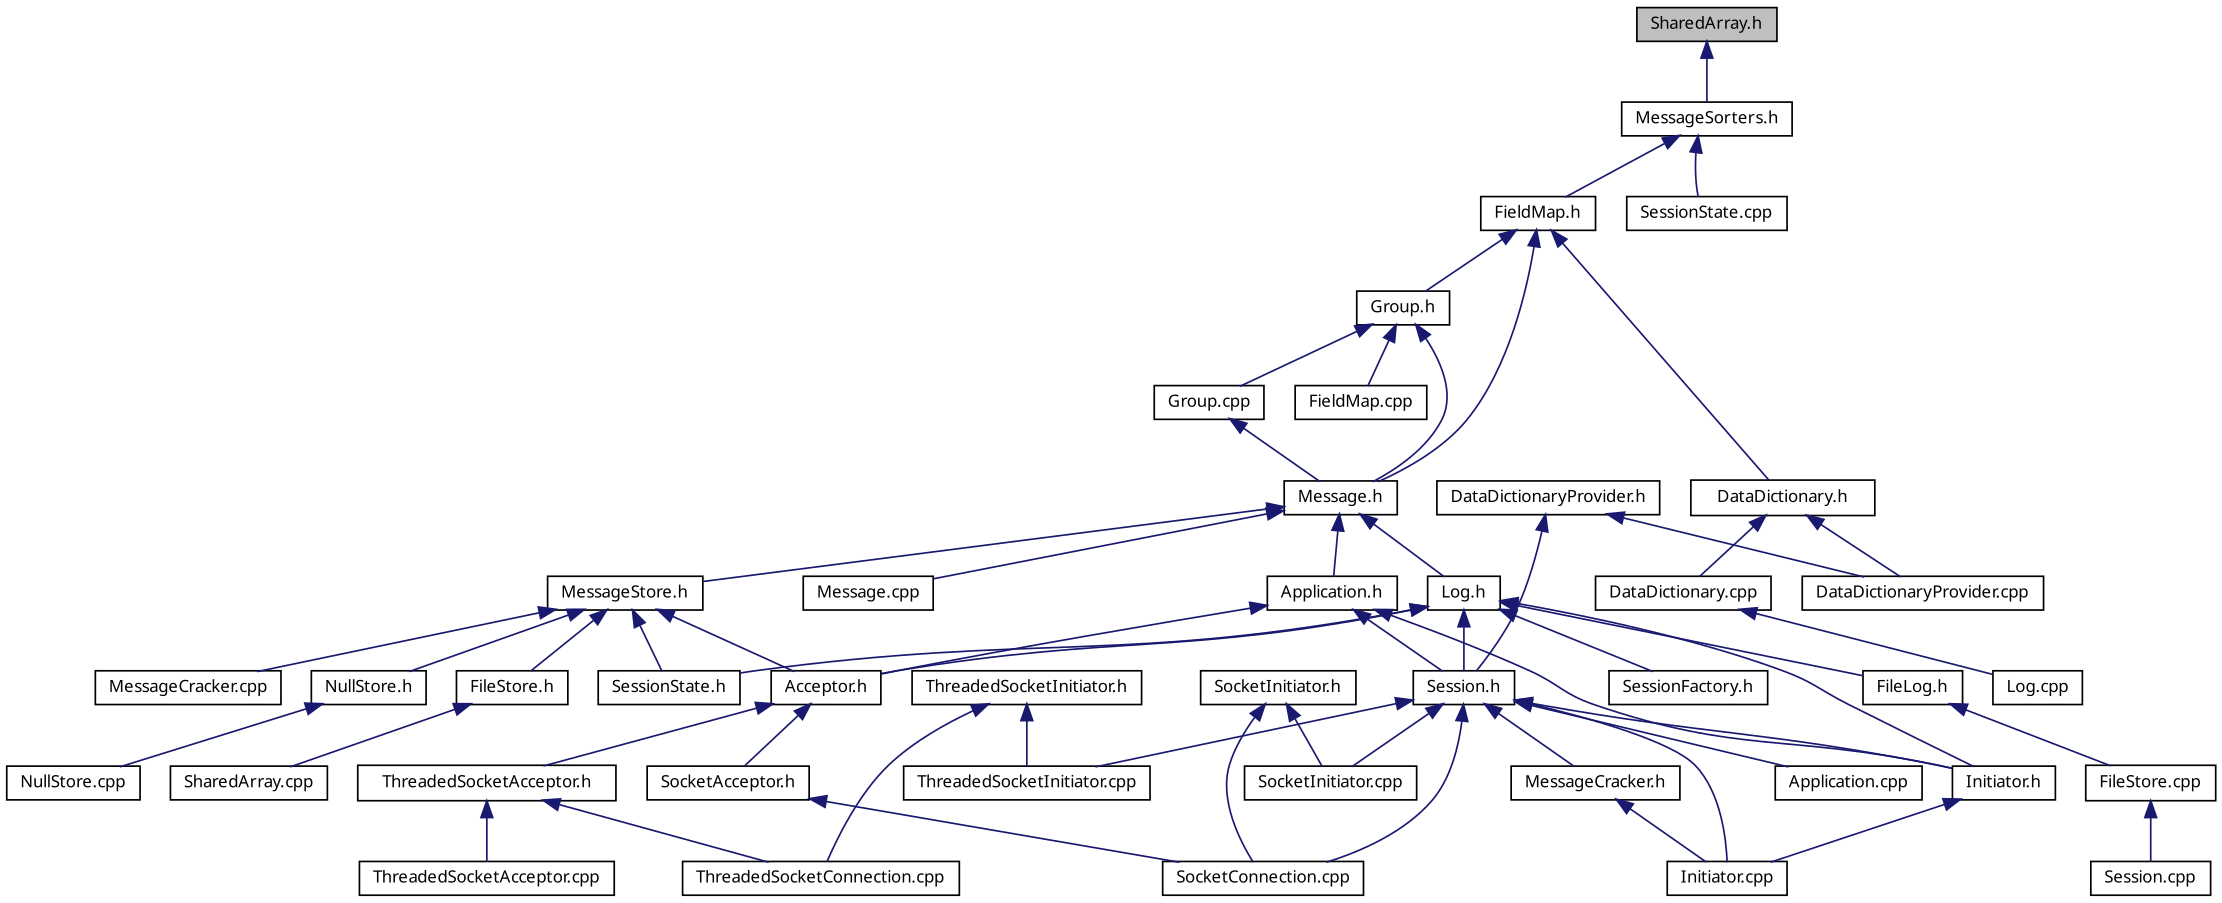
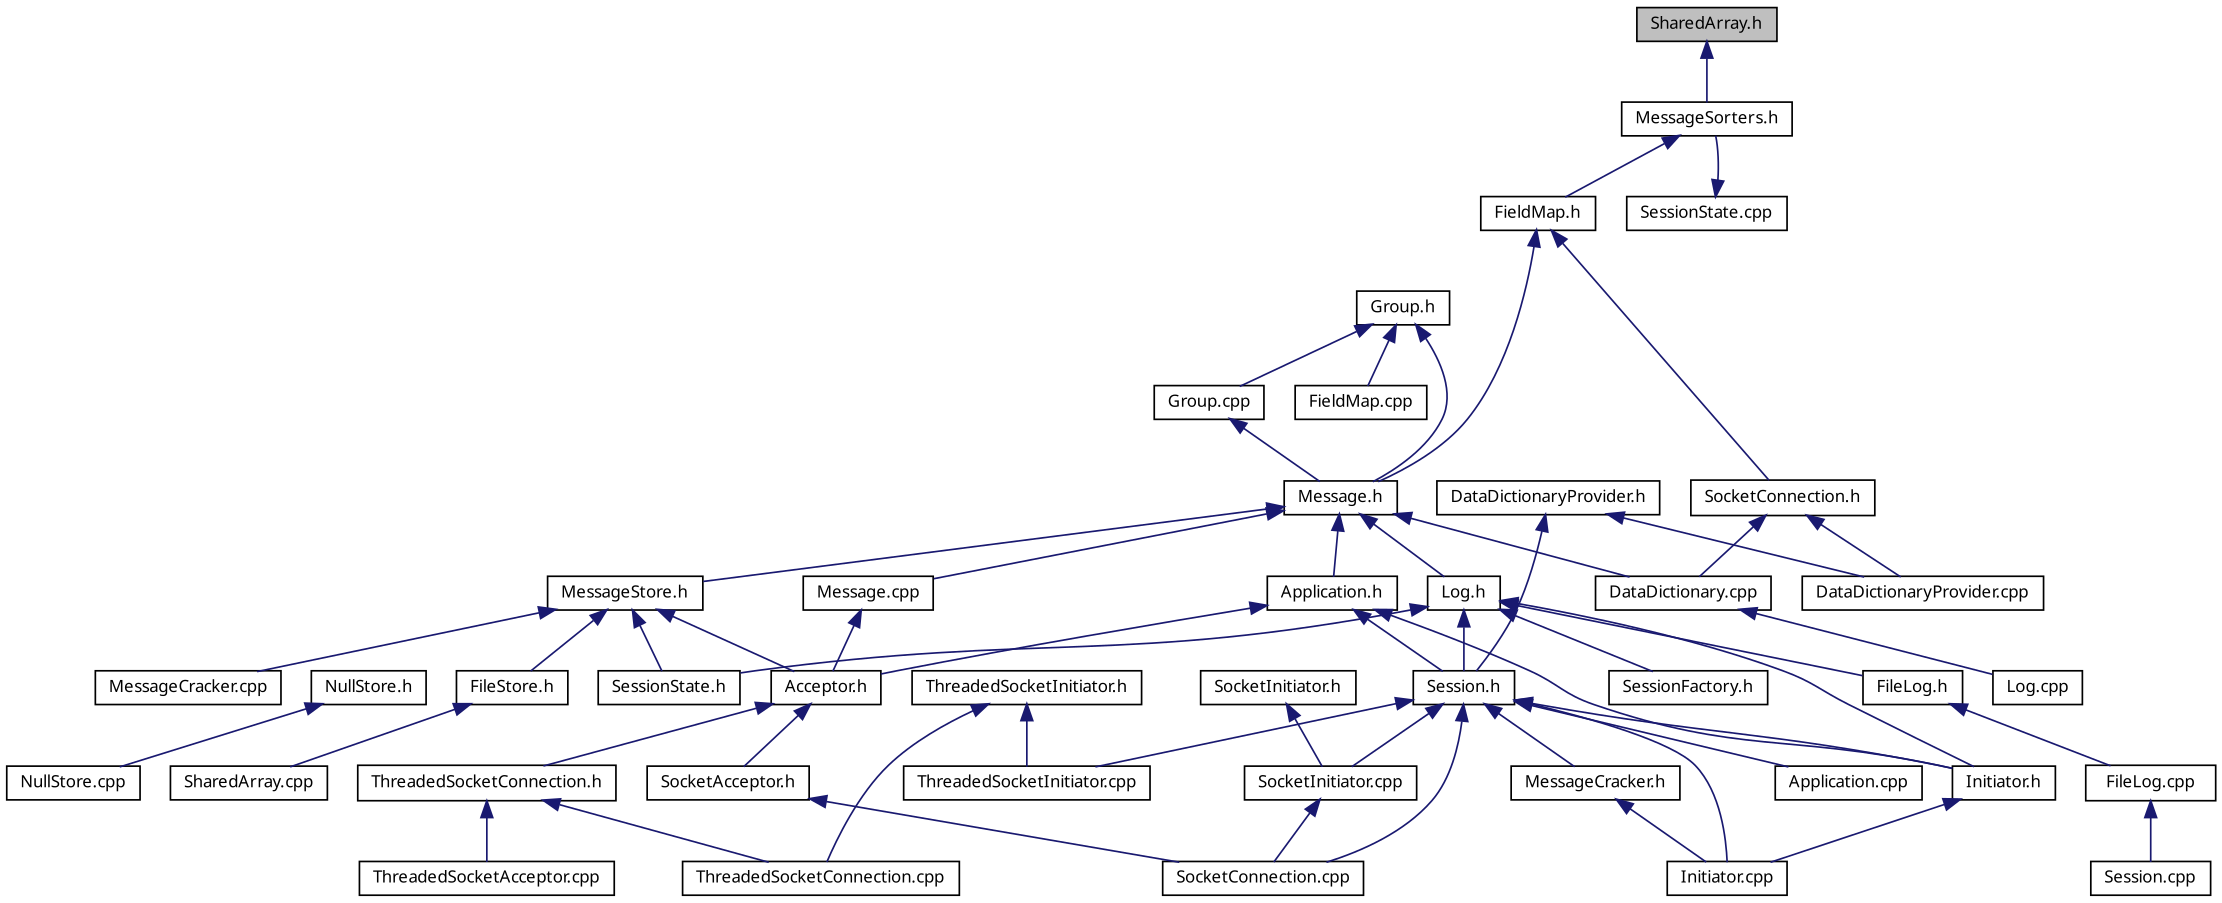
(1696, 175) -> (1718, 158)
(1463, 266) -> none
(1783, 498) -> (1783, 498)
none -> (1520, 548)
(489, 643) -> none
(1146, 644) -> (844, 648)
(487, 783) -> (487, 783)
(2151, 783) -> (2151, 783)
(1227, 789) -> (1292, 837)
